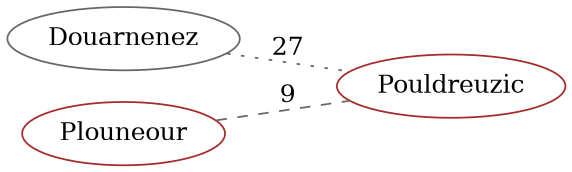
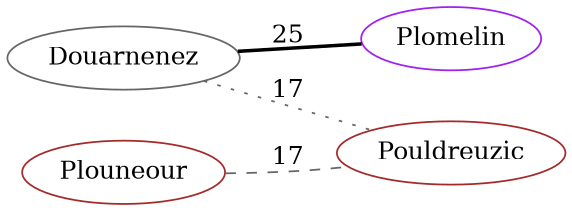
none -> (451, 39)
(289, 48) -> (289, 91)
(289, 96) -> (289, 157)
